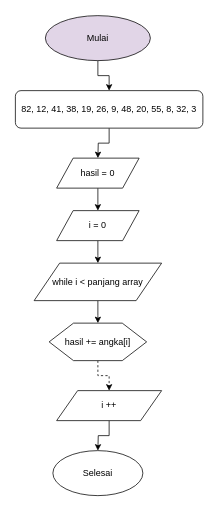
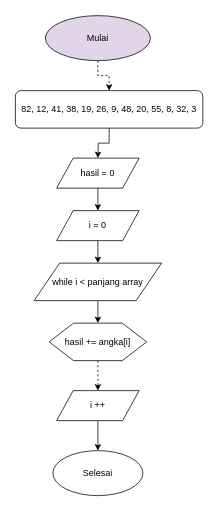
(101, 75) -> (101, 75)
(109, 405) -> (98, 405)
